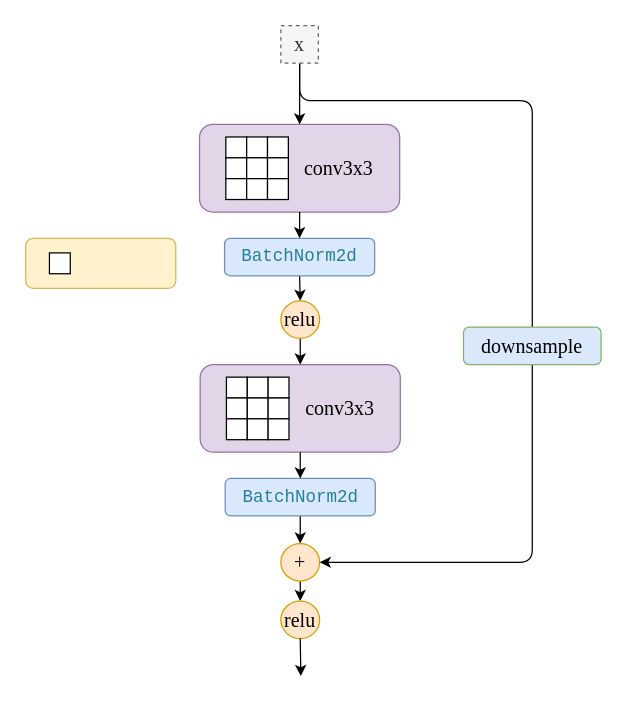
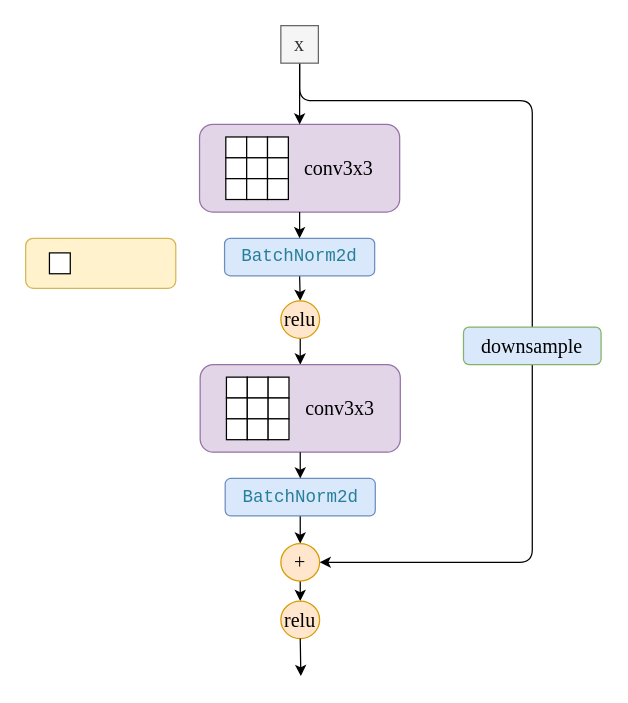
(299, 44) -> (299, 44)
